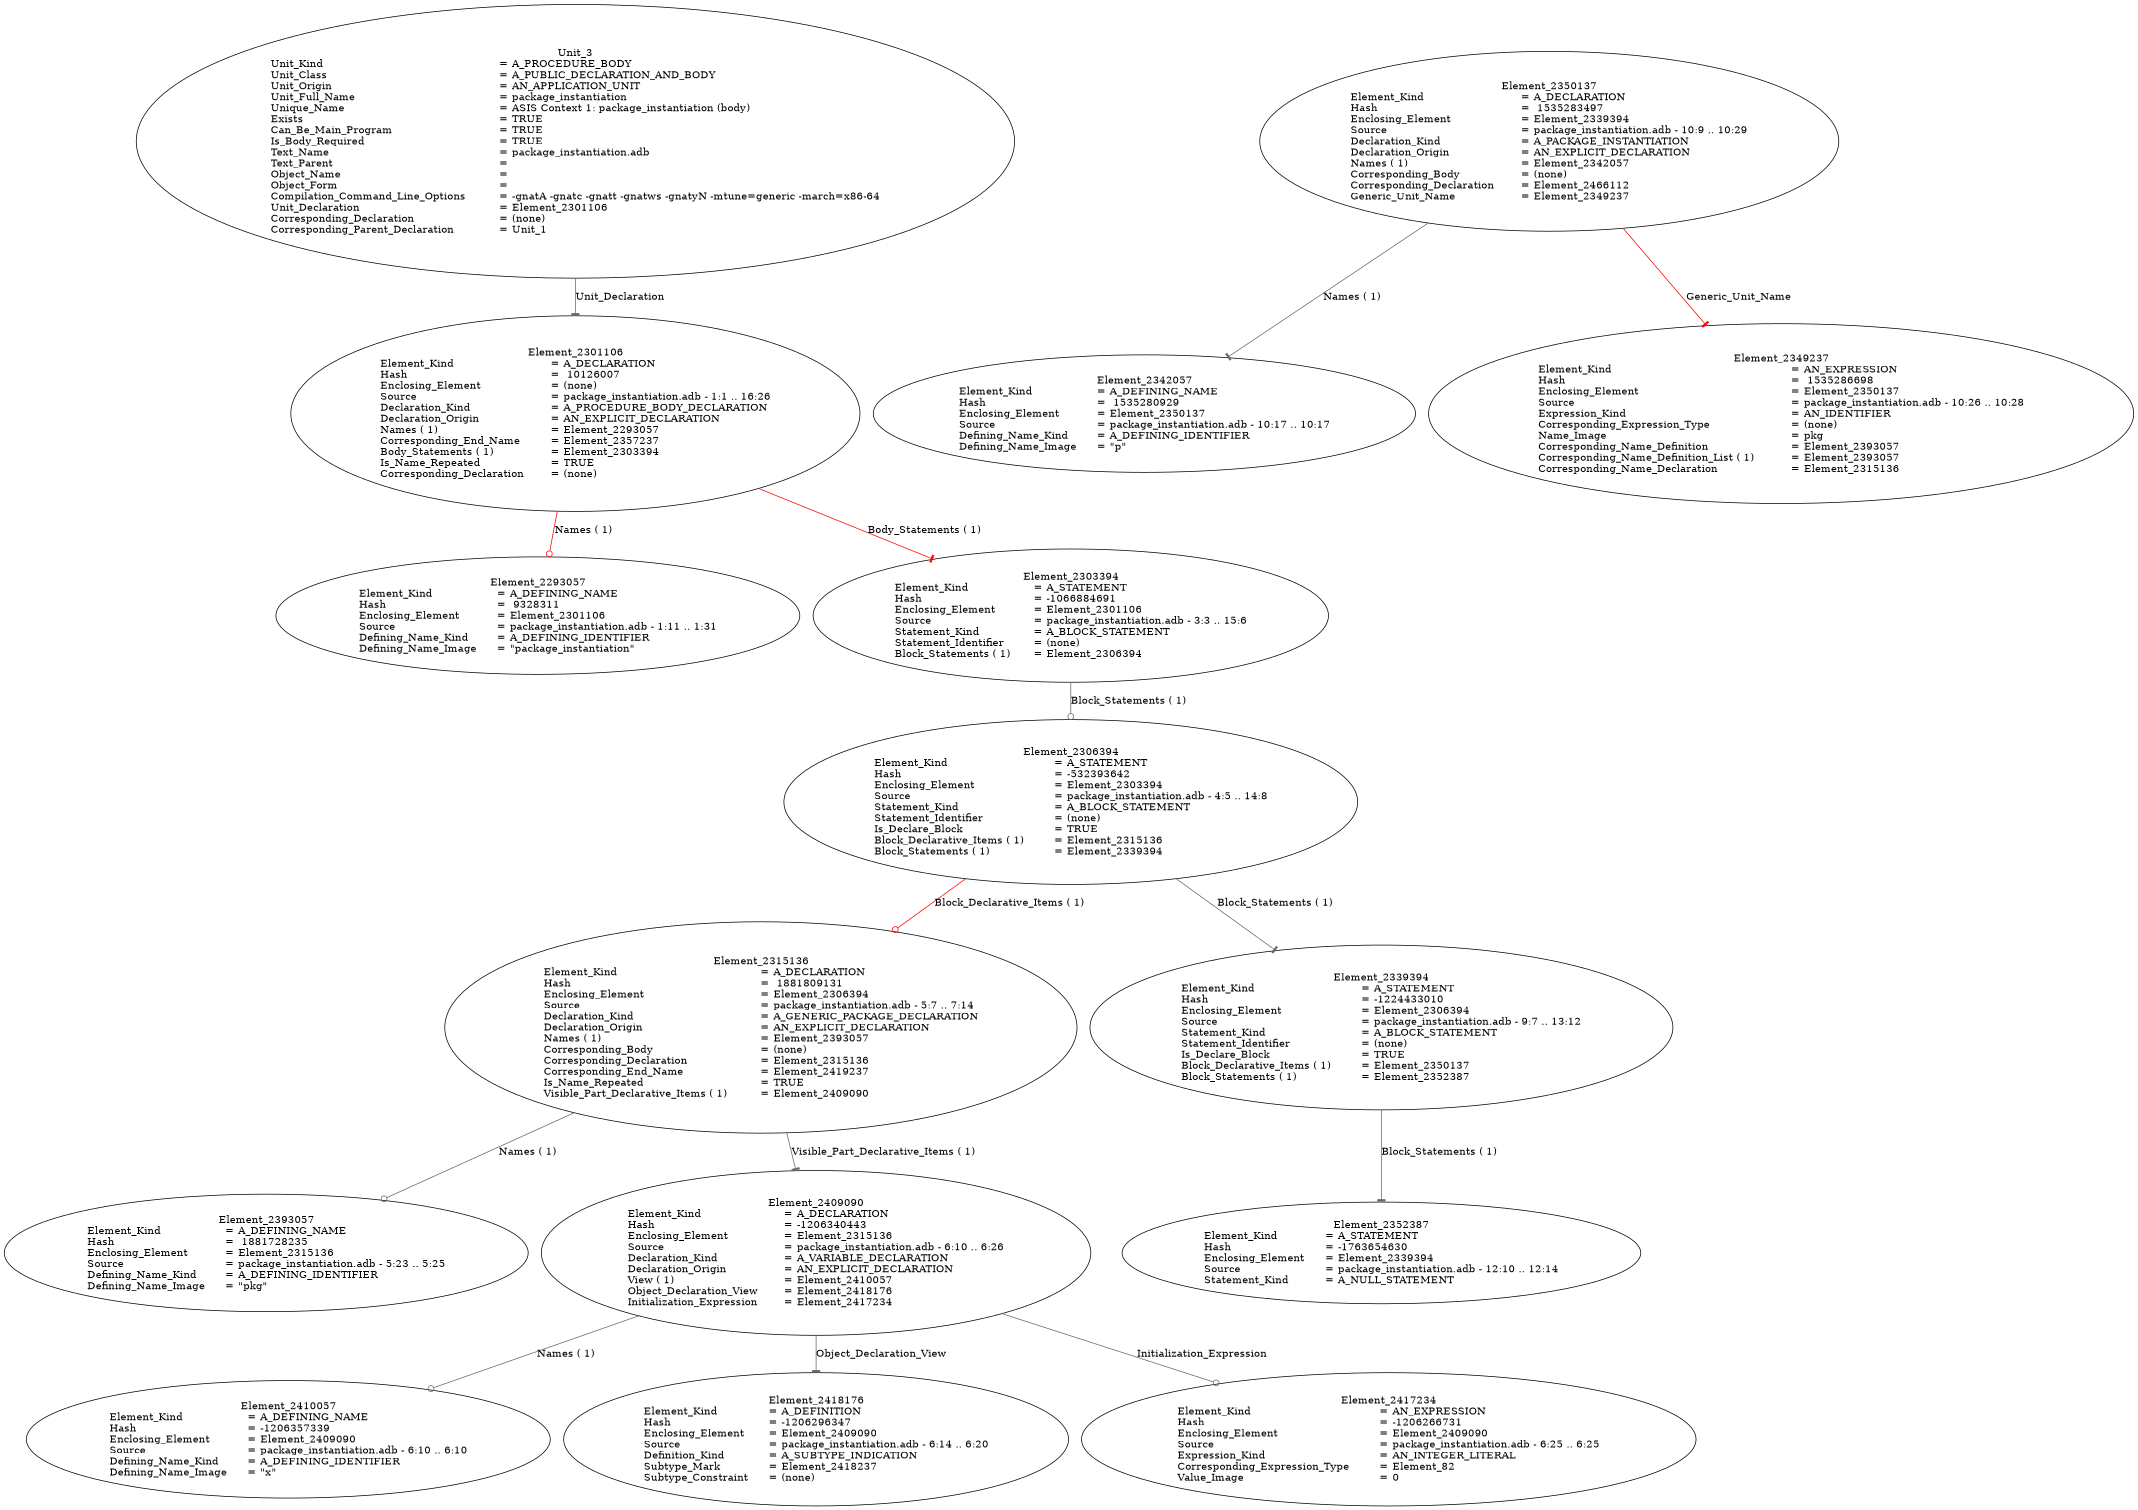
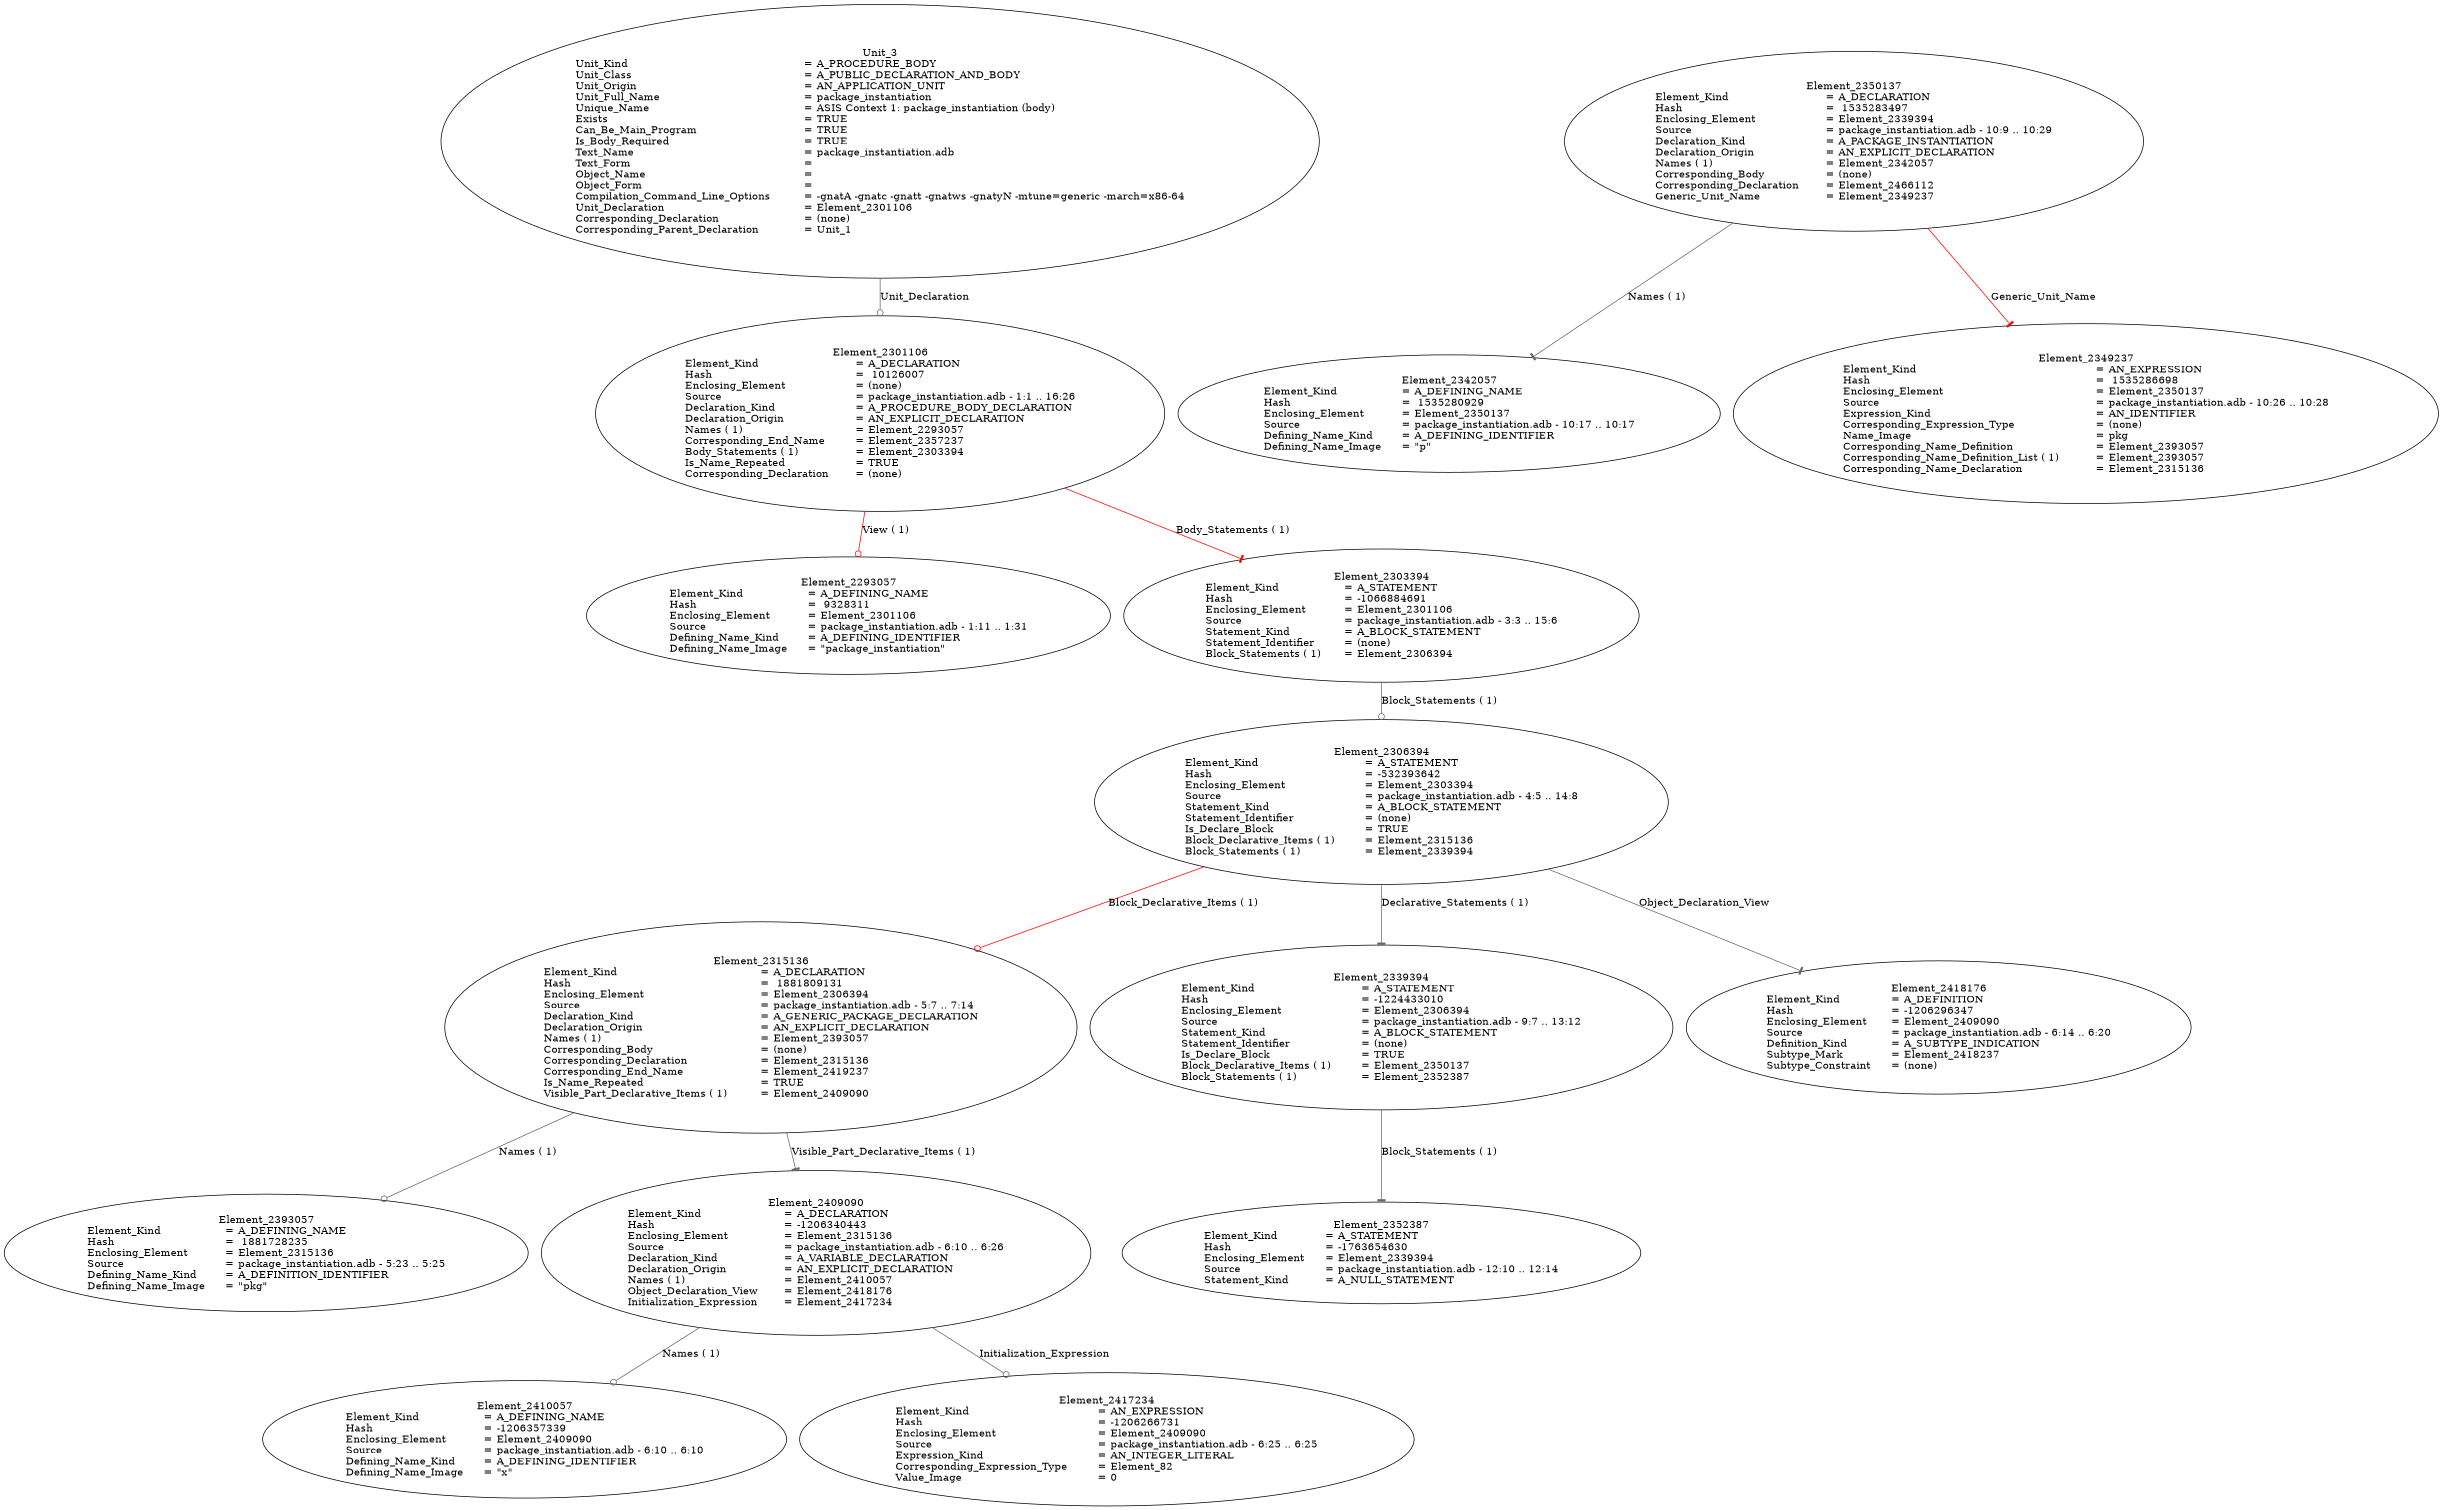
(307, 163) -> (608, 163)
(575, 295) -> (880, 294)
(584, 530) -> (886, 530)
(1275, 903) -> (1455, 903)
(308, 1275) -> (314, 1275)
(656, 1280) -> (662, 1280)
(816, 1352) -> (1673, 919)
